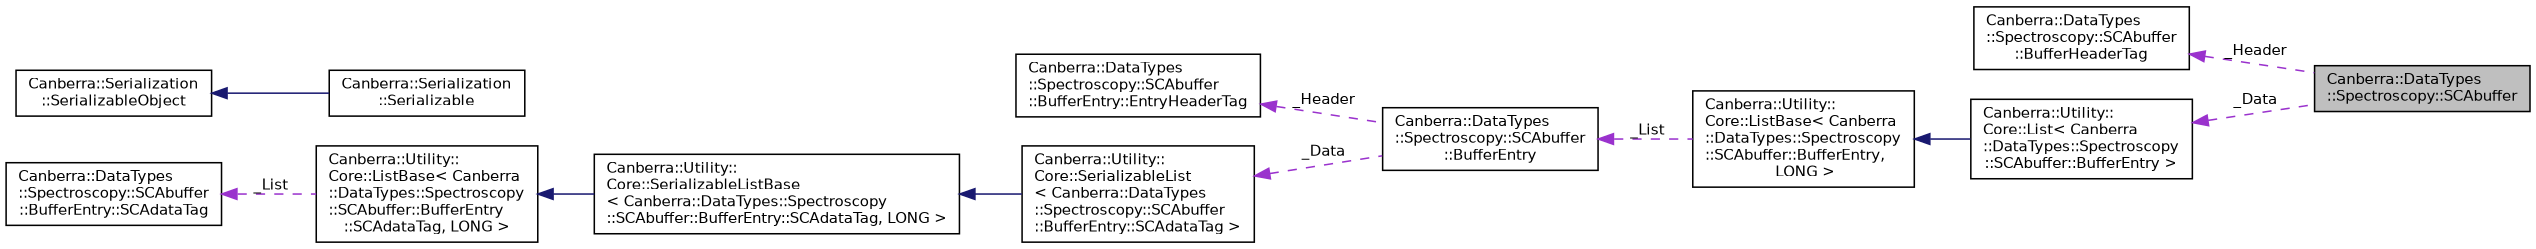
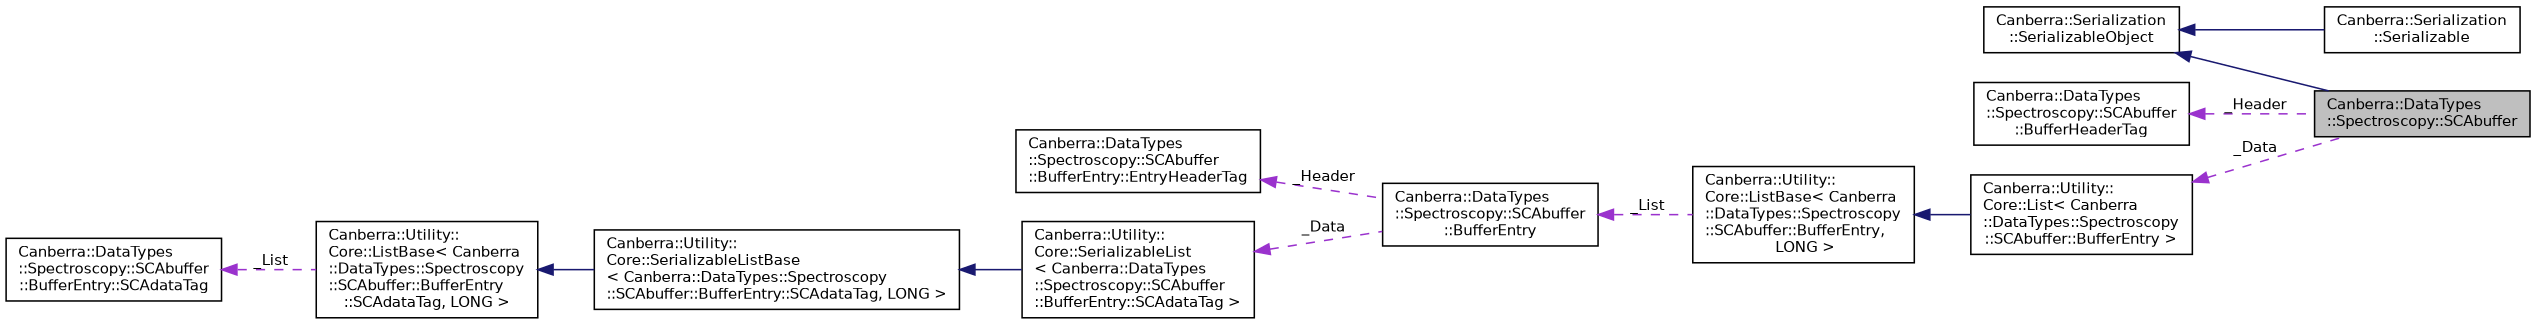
none -> (2260, 74)
